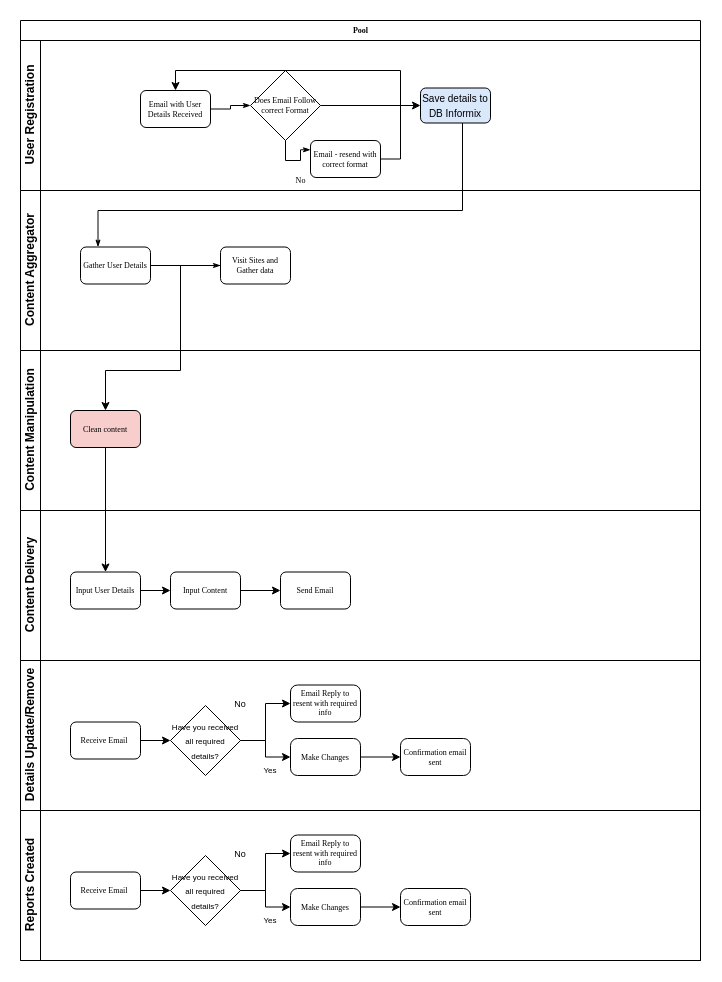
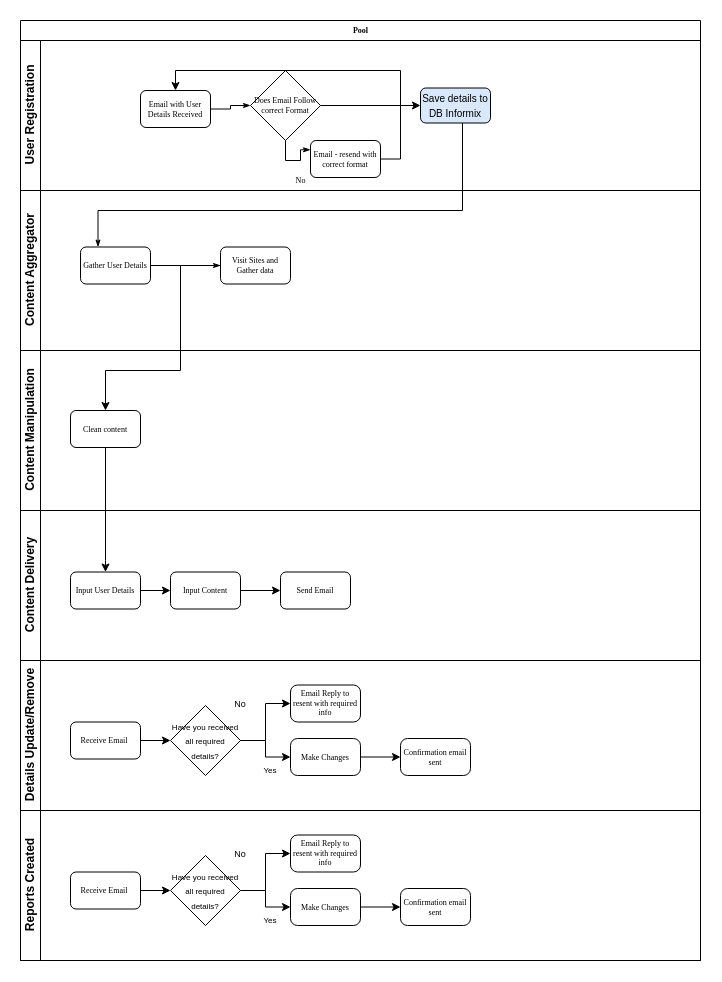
(106, 429) -> (106, 429)
